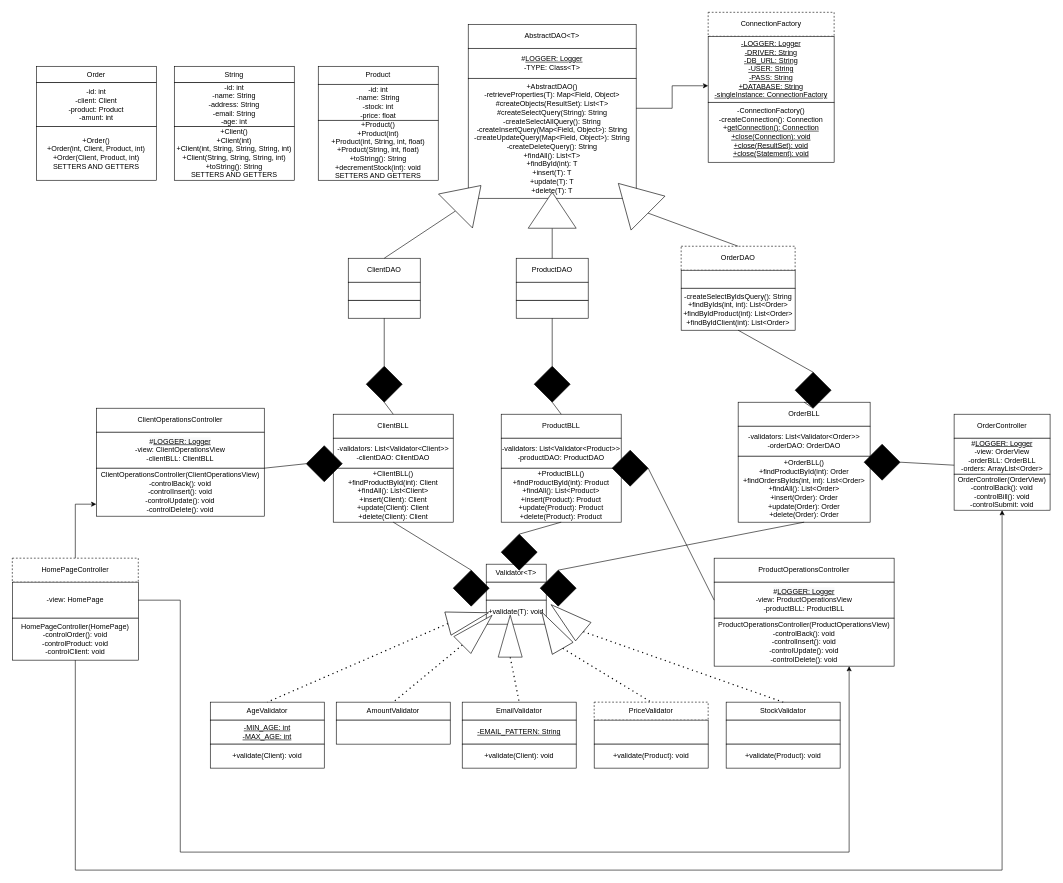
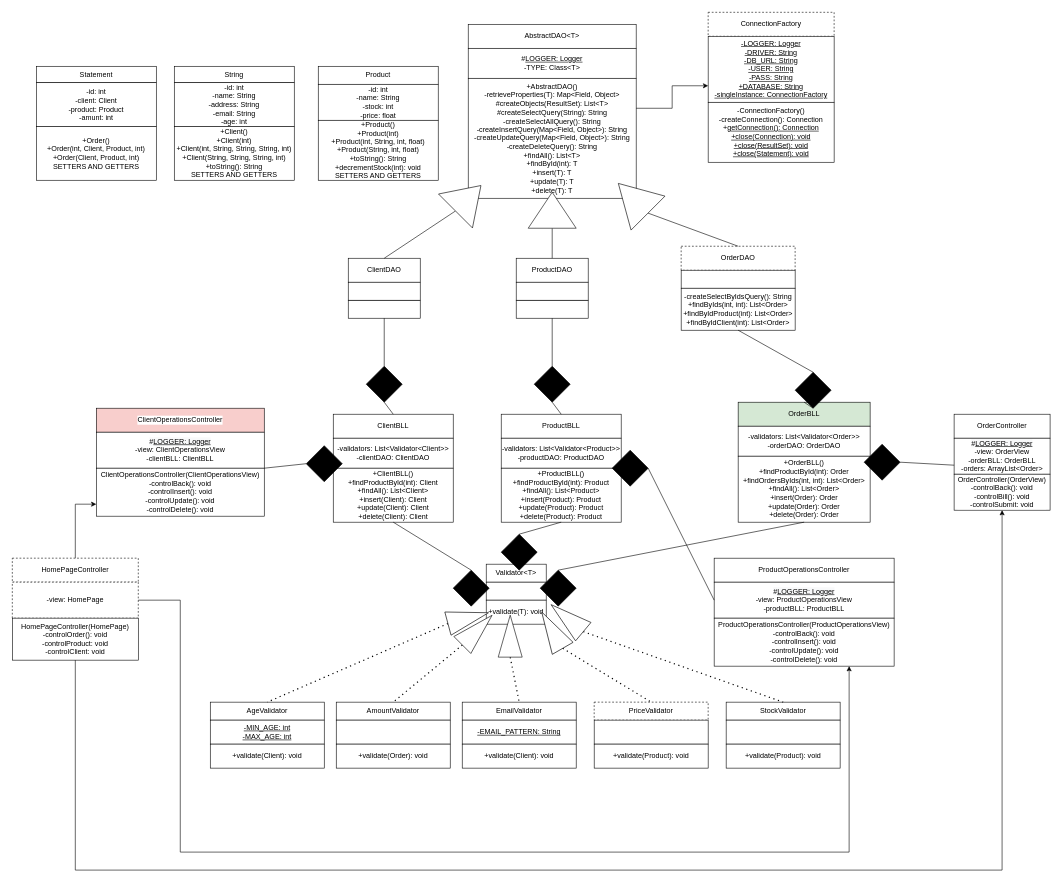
(96, 75) -> (96, 75)
(804, 414) -> (804, 414)
(180, 420) -> (180, 420)
(75, 600) -> (75, 600)
none -> (393, 756)
